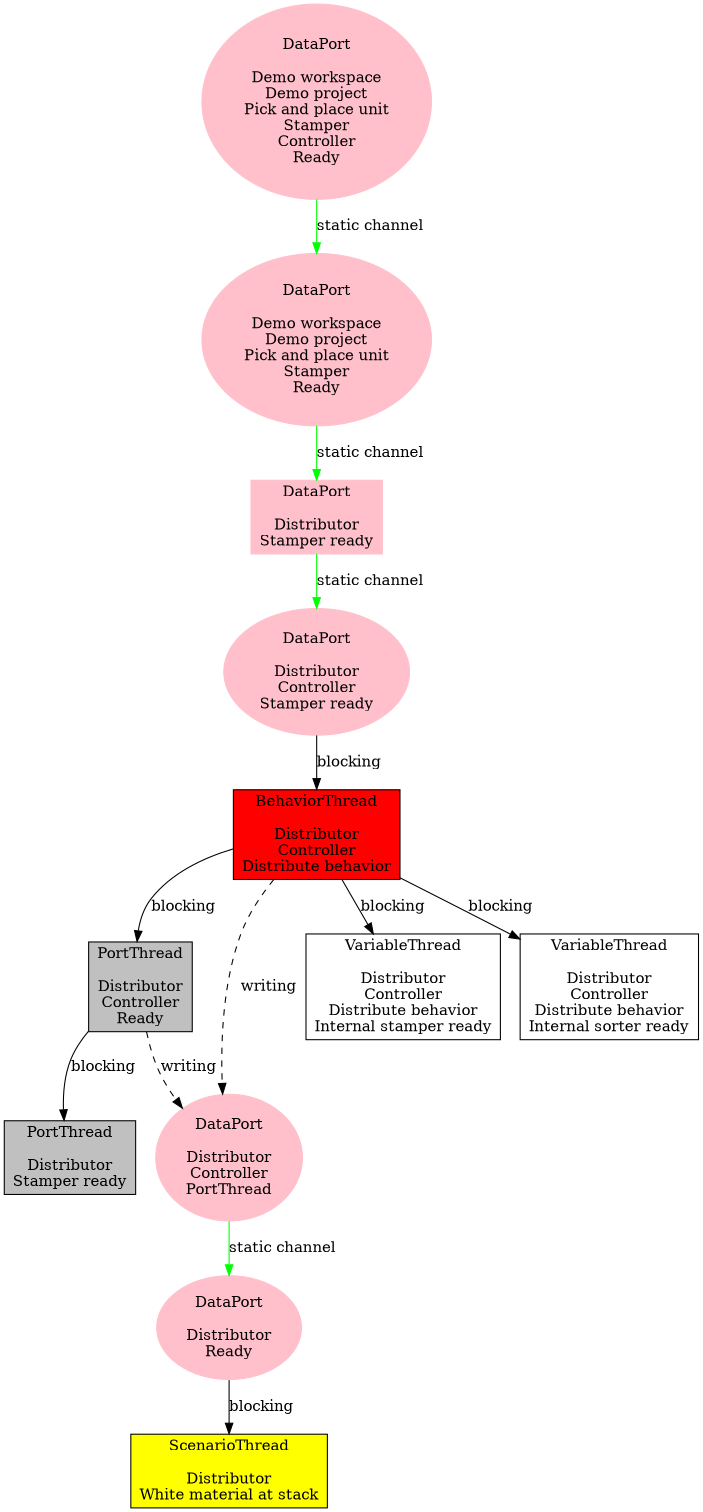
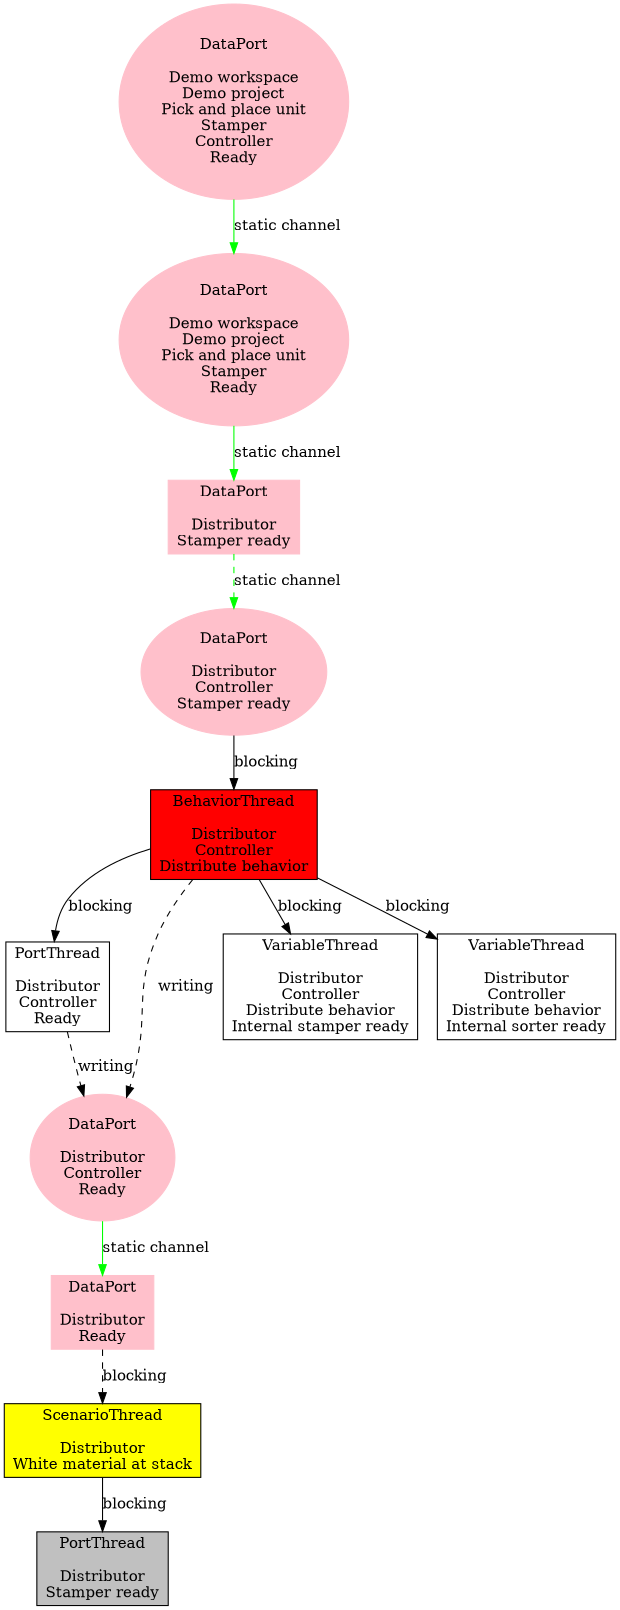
(317, 576) -> (234, 576)
(140, 987) -> (58, 987)
(68, 1068) -> (103, 1499)
(229, 1158) -> (103, 1158)
(229, 1328) -> (103, 1312)
(229, 1402) -> (103, 1371)
